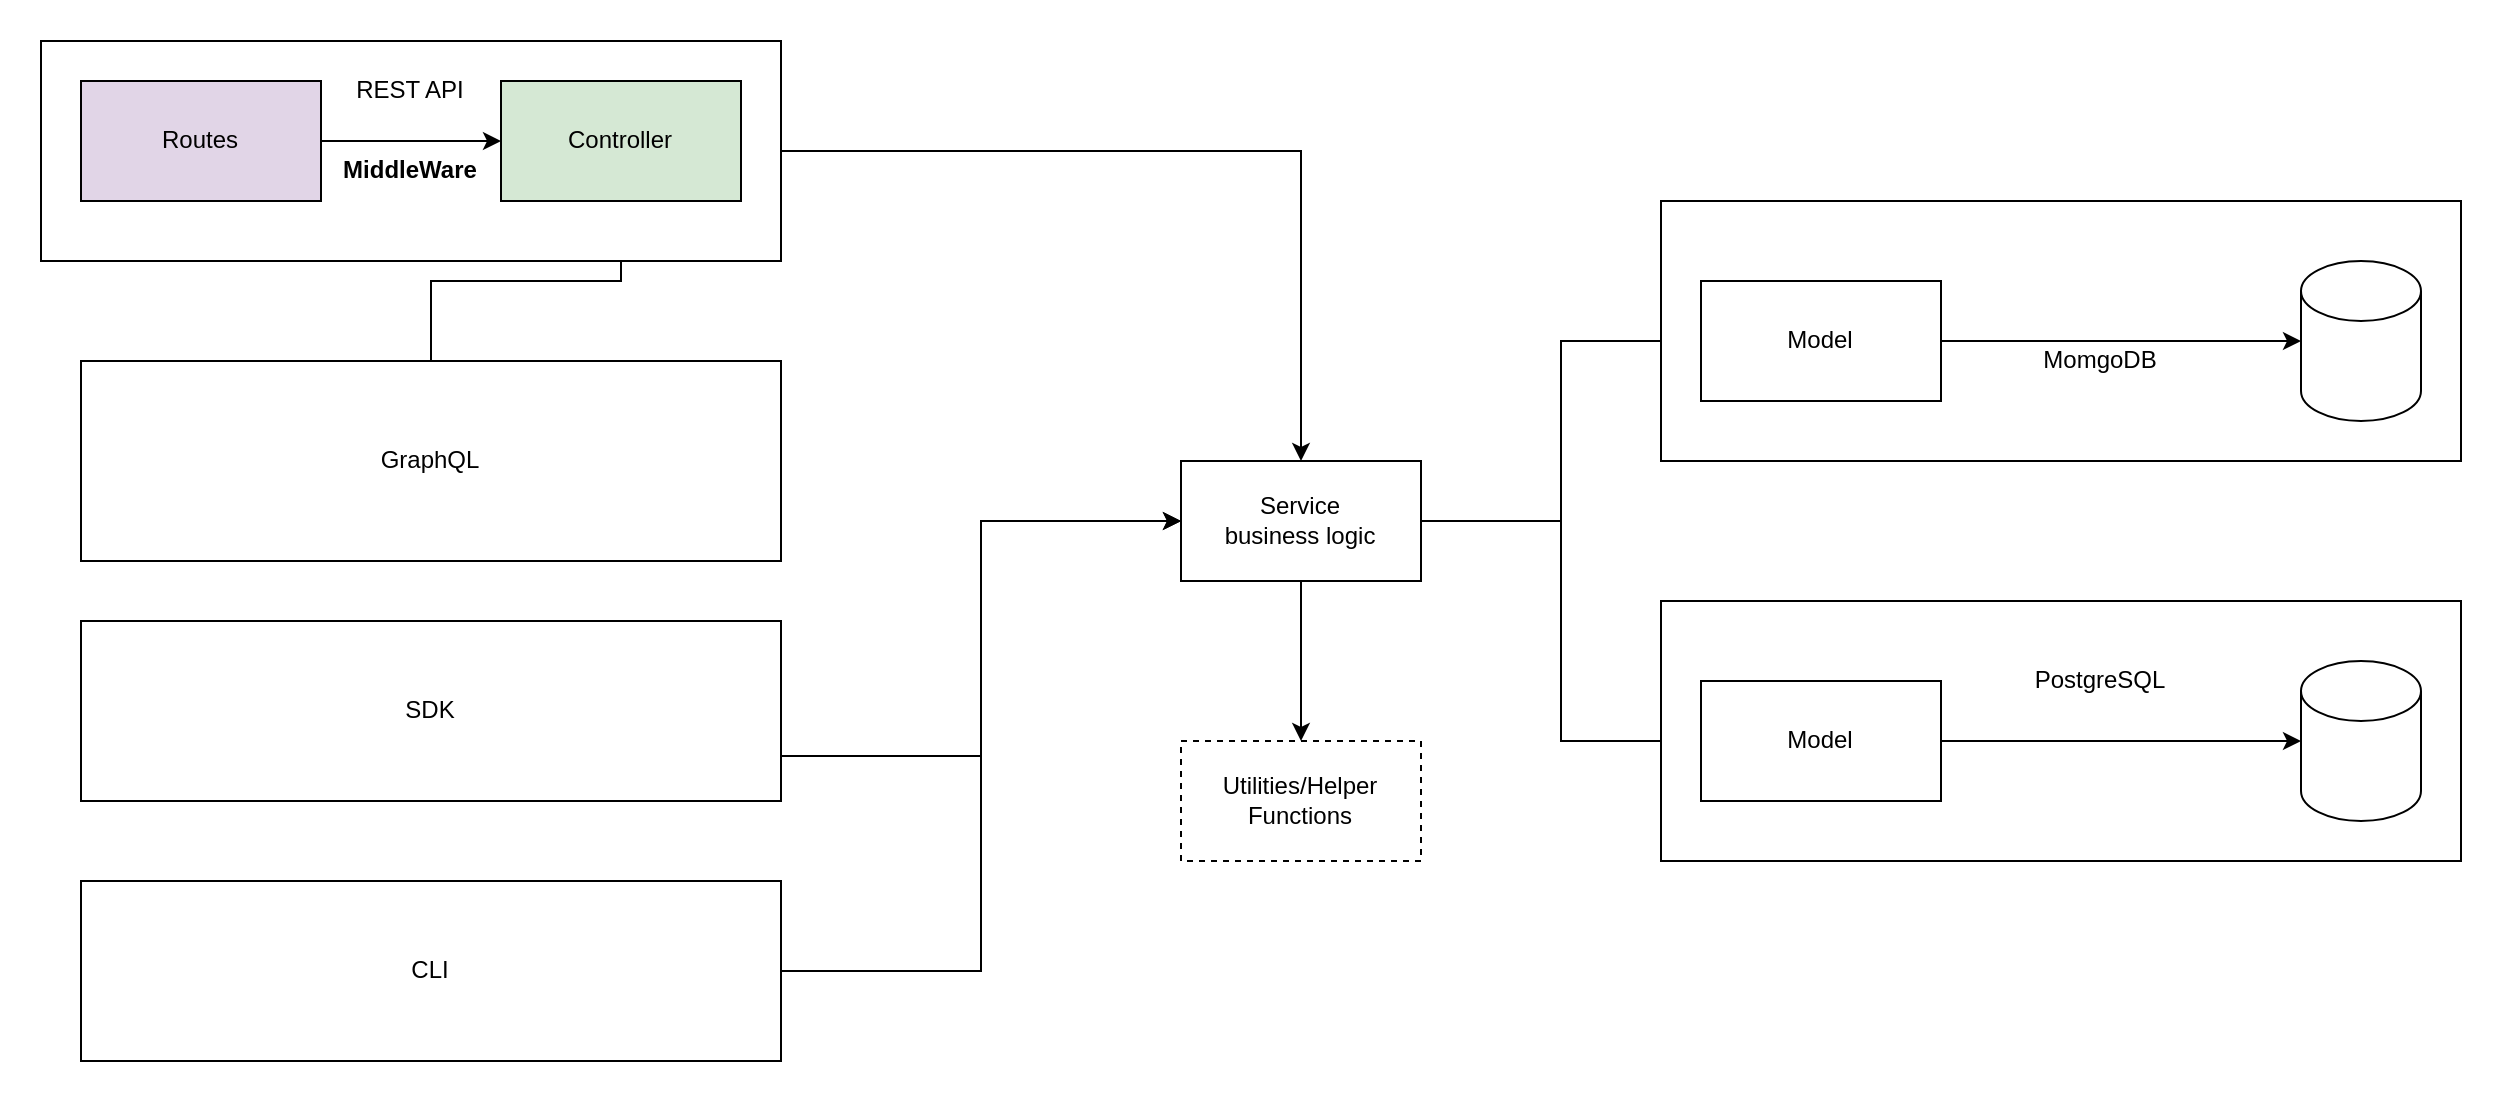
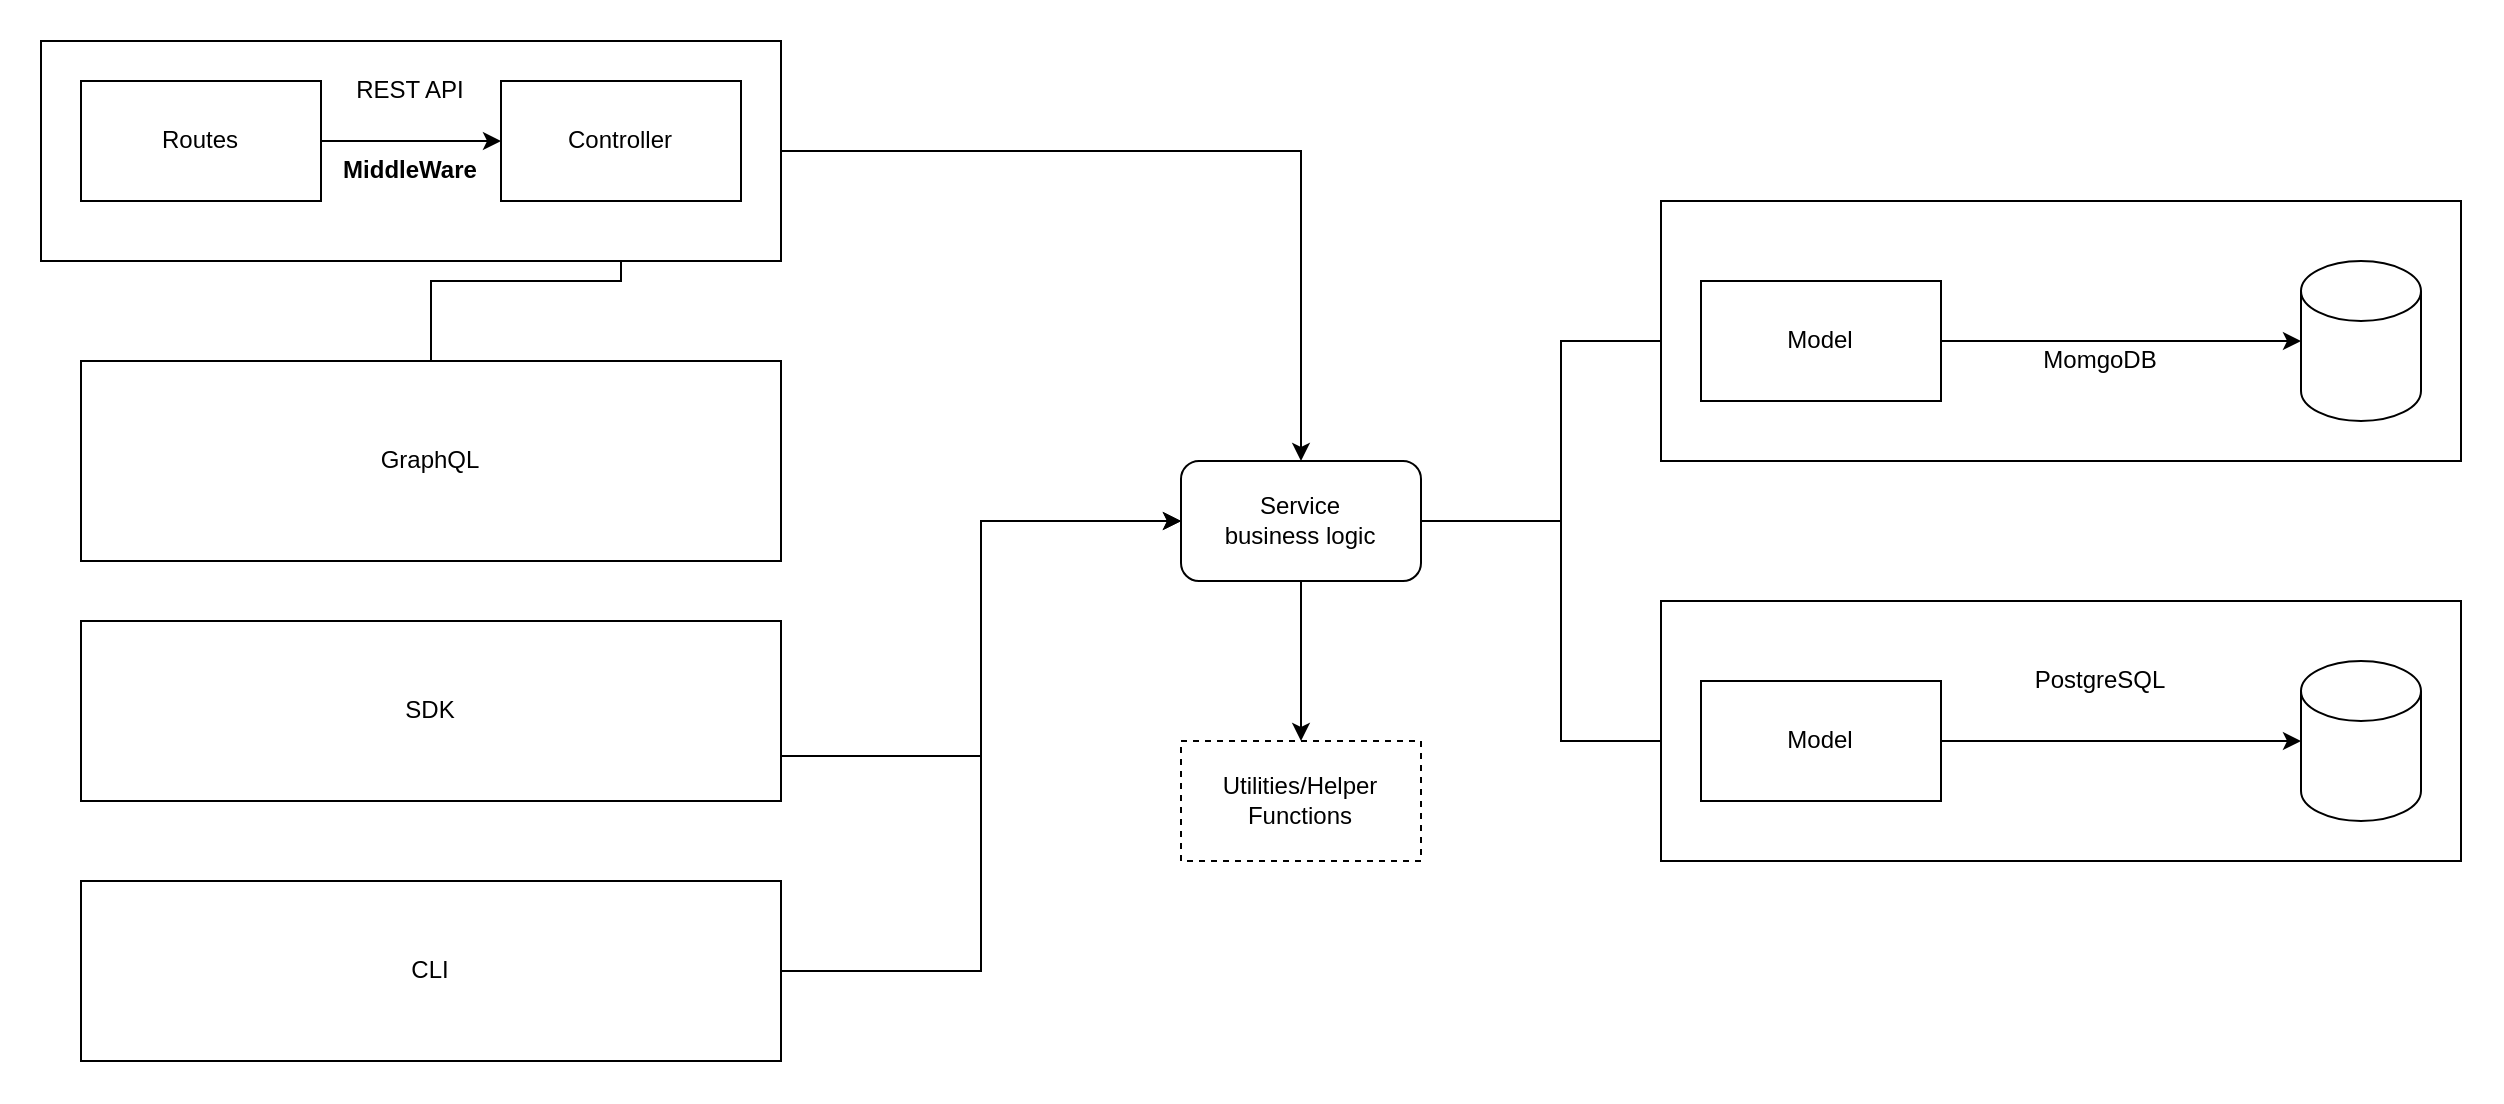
(201, 141) -> (201, 141)
(621, 141) -> (621, 141)
(1301, 521) -> (1301, 521)
